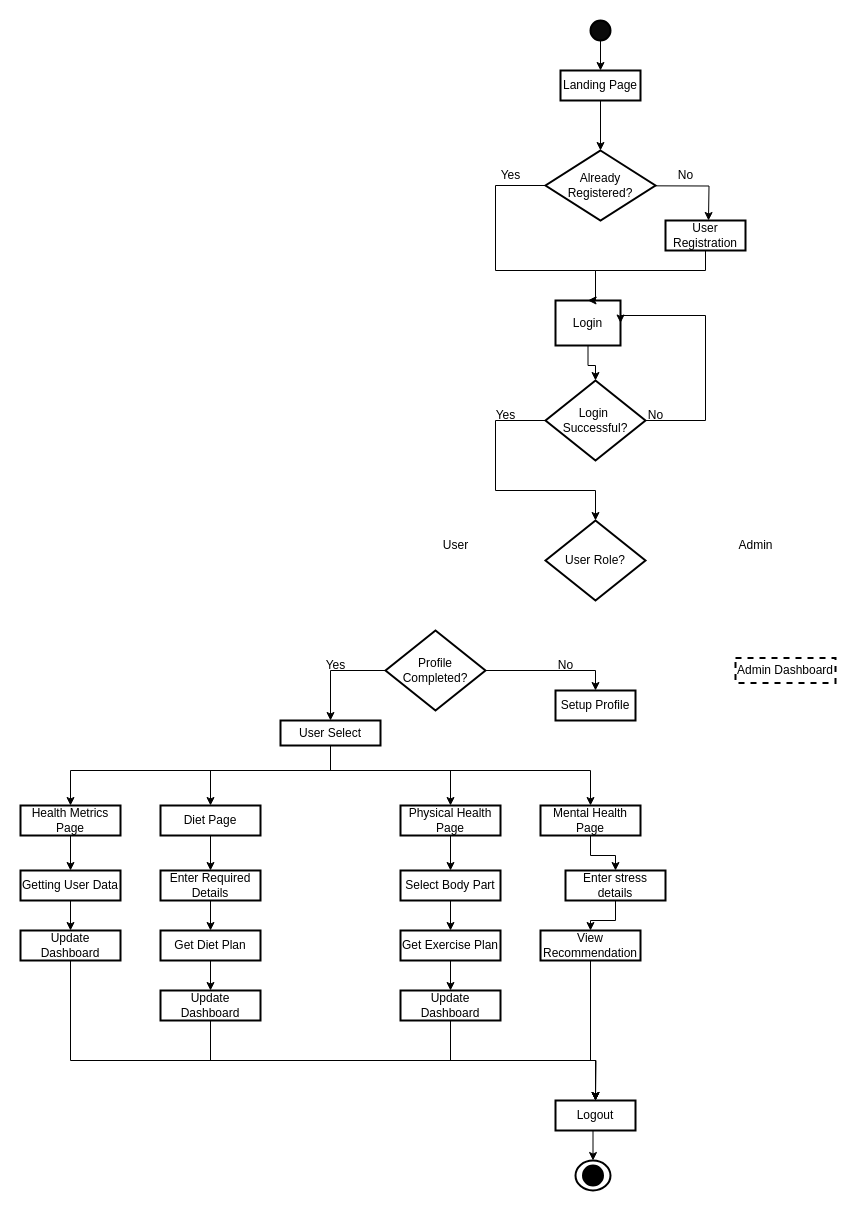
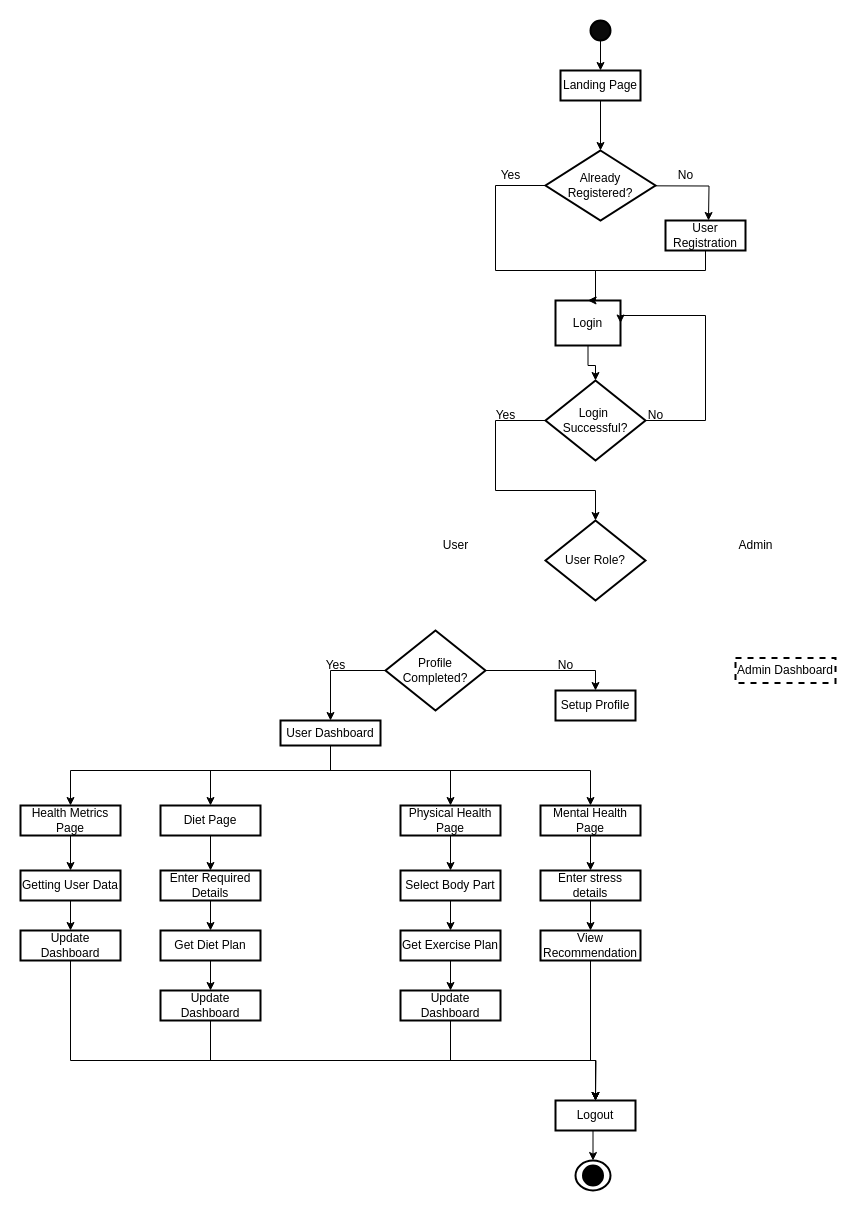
(331, 734) -> (331, 734)
(616, 886) -> (591, 886)
